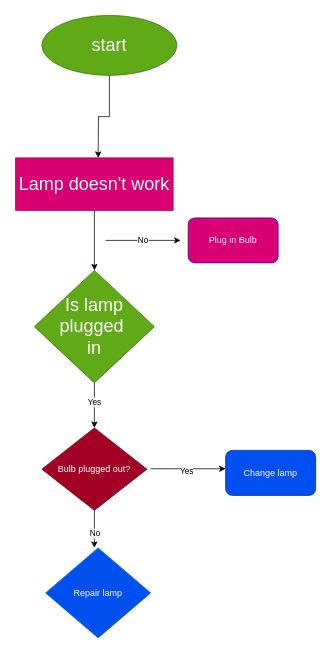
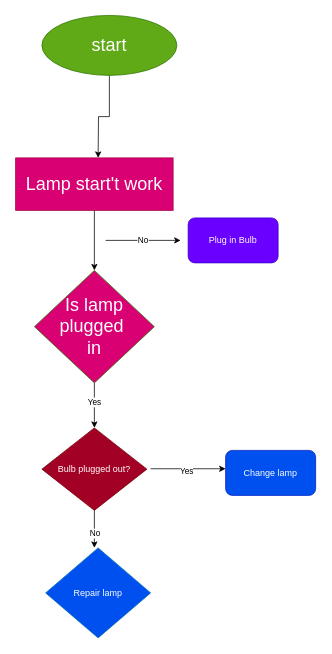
(94, 184) -> (94, 184)
(233, 240) -> (233, 240)
(94, 327) -> (94, 327)
